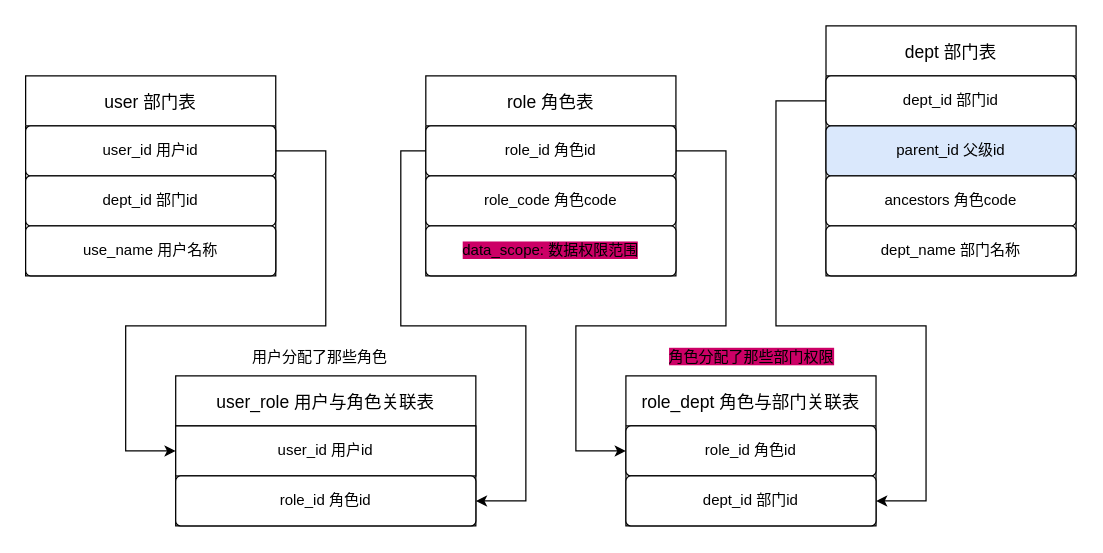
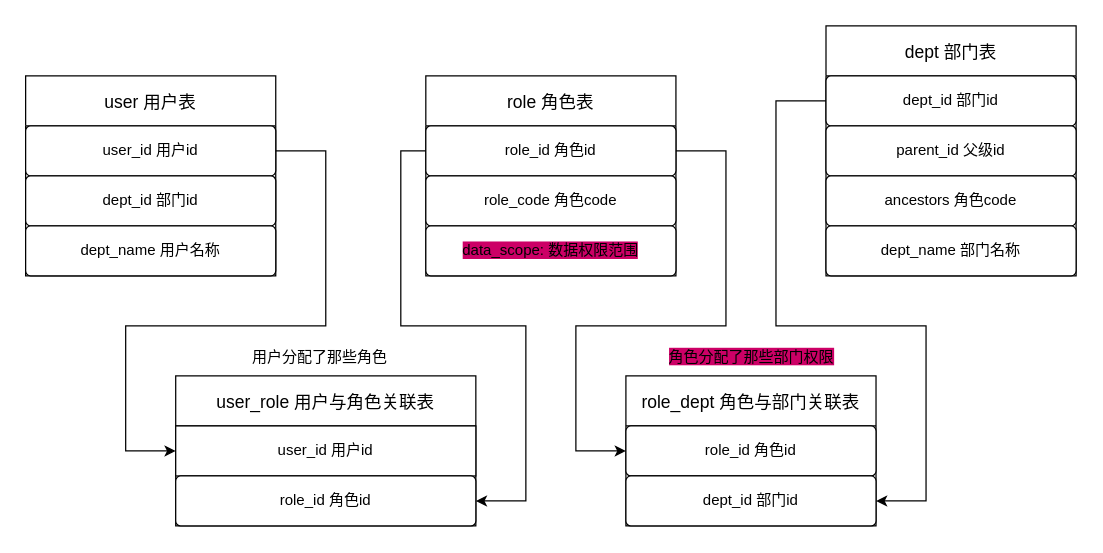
(150, 102) -> (150, 102)
(951, 151) -> (951, 151)
(151, 251) -> (151, 251)
